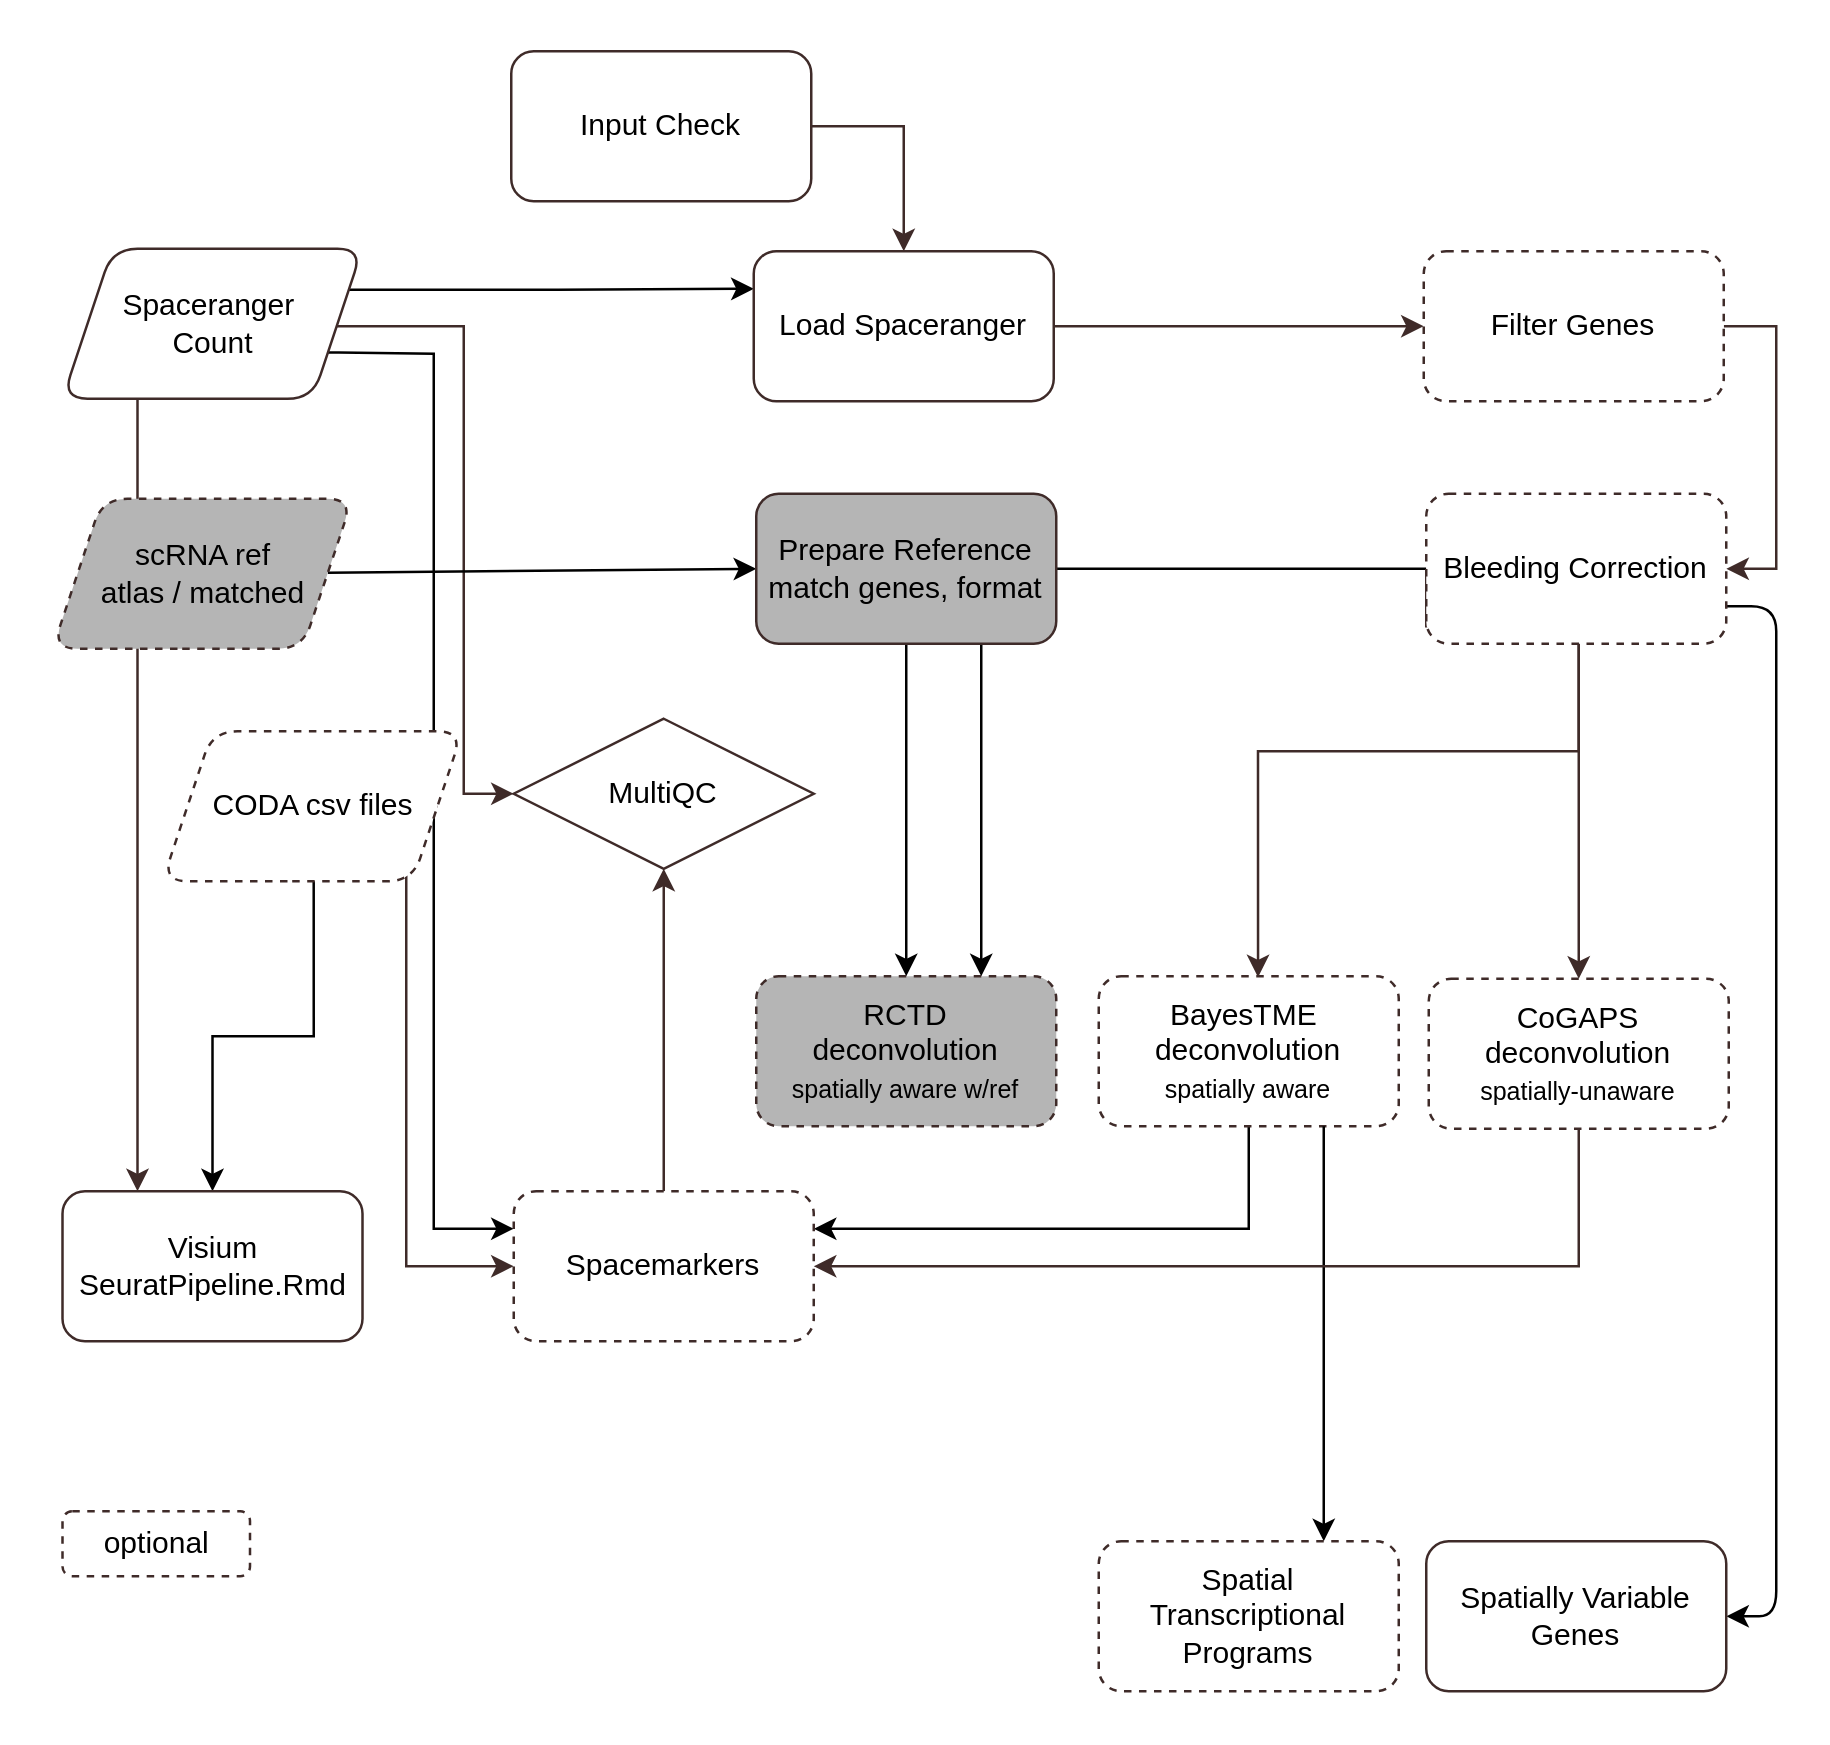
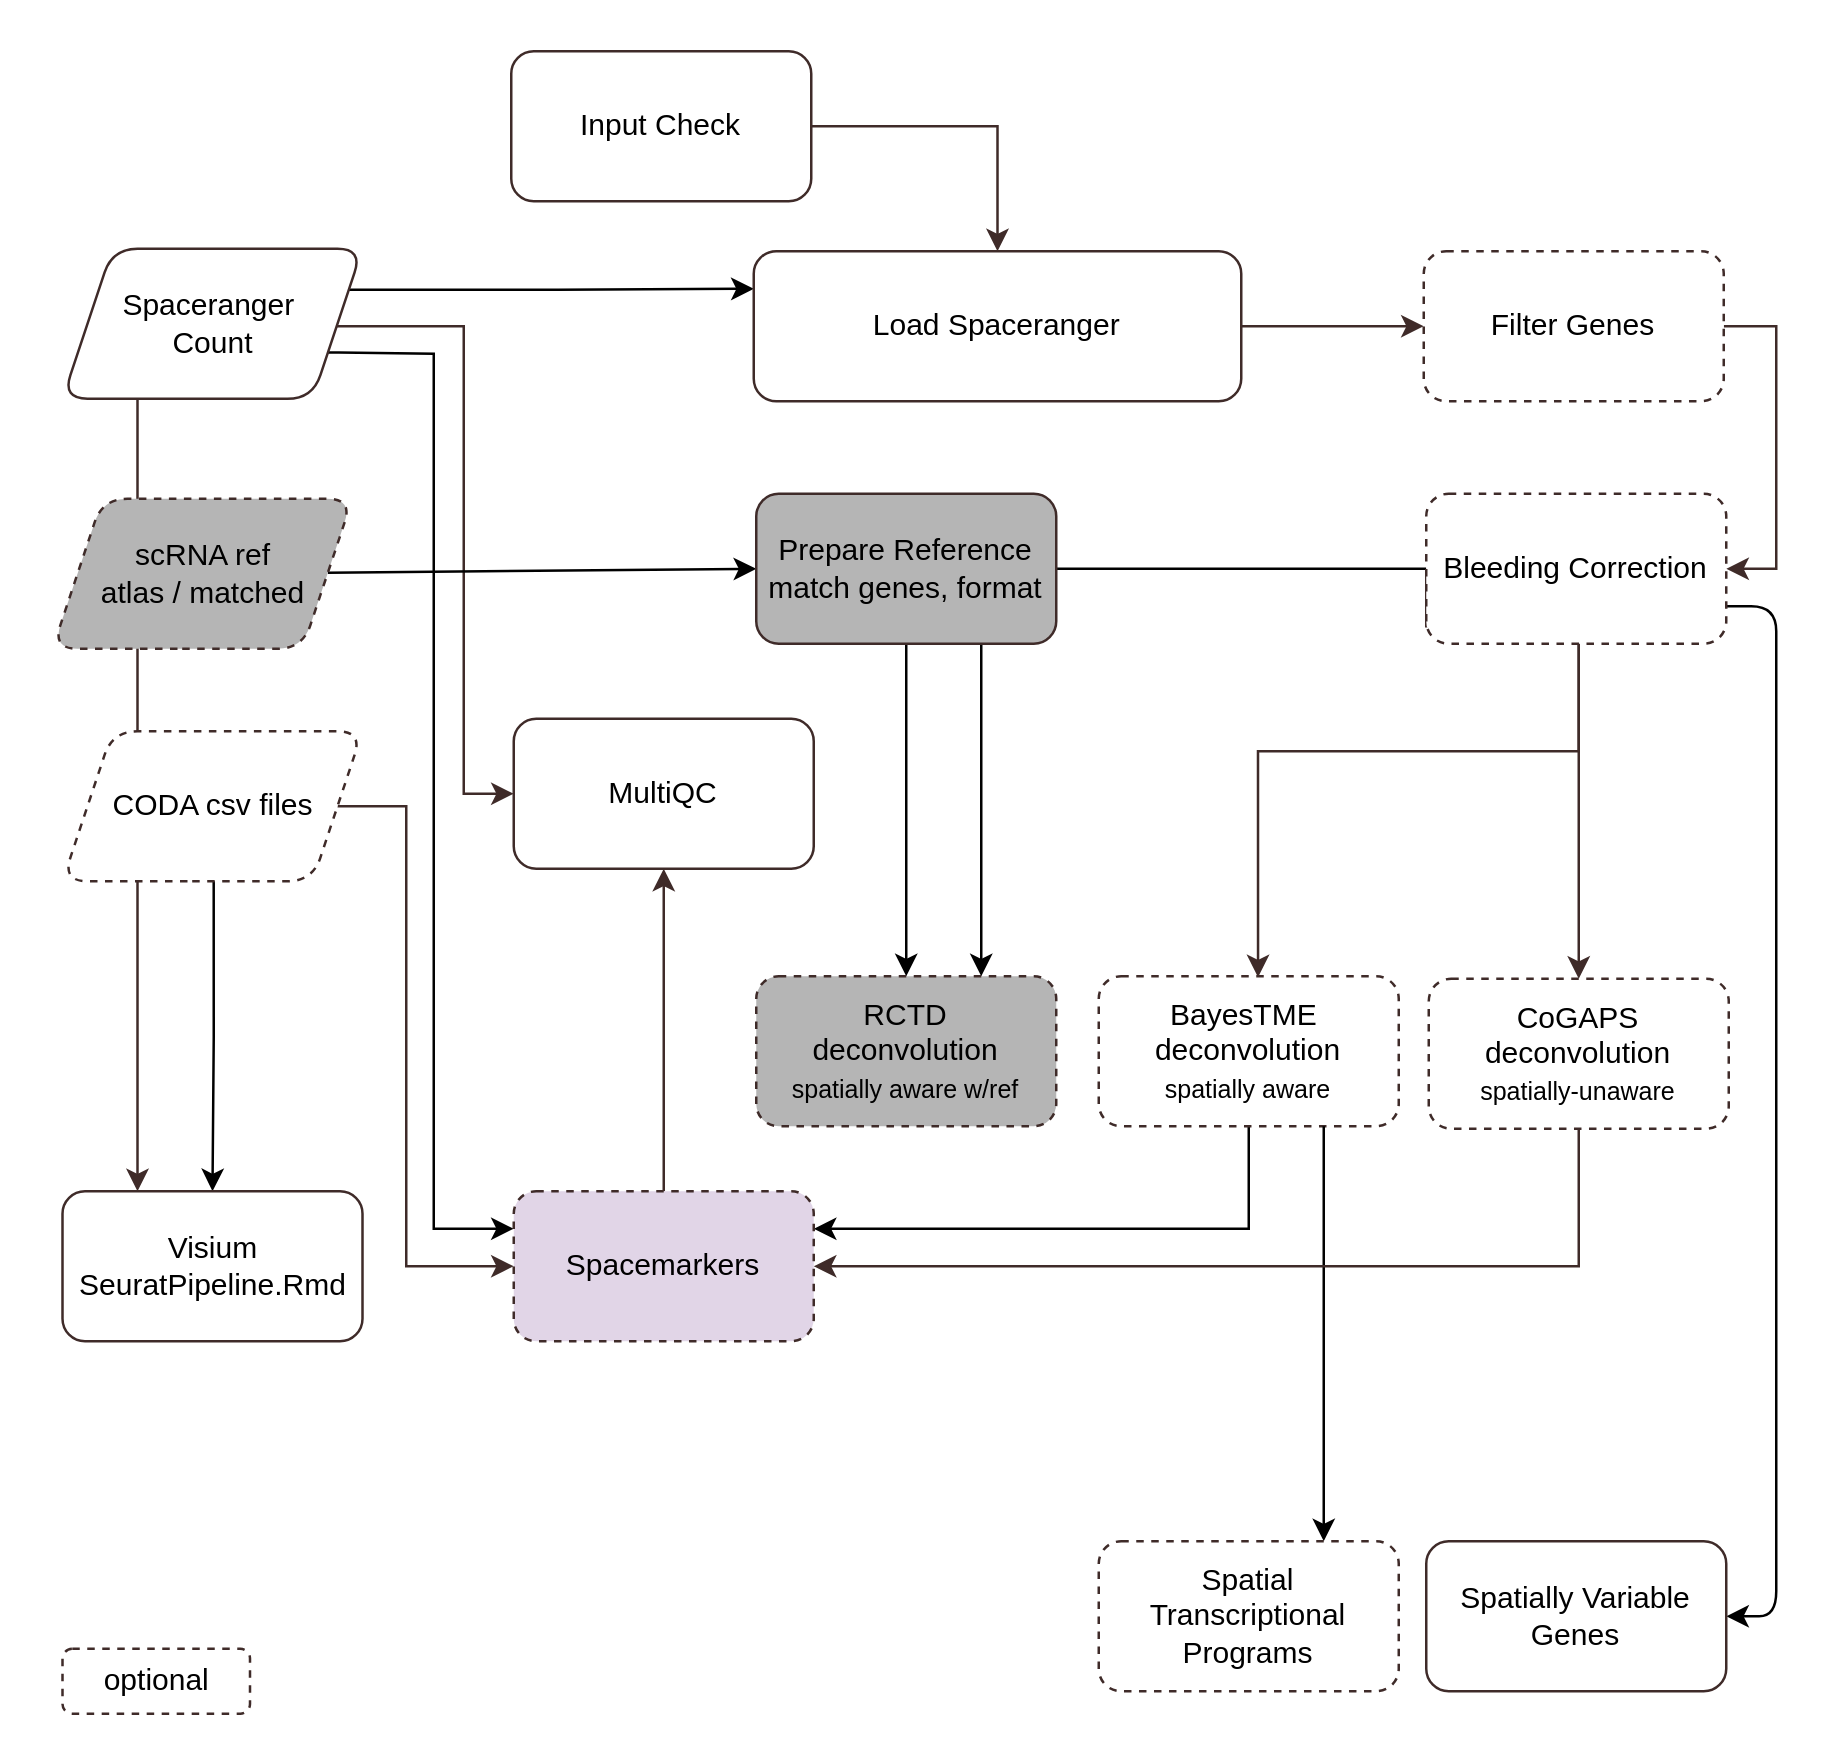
(904, 326) -> (998, 326)
(664, 794) -> (664, 794)
(313, 806) -> (213, 806)
(664, 1266) -> (664, 1266)
(156, 1544) -> (156, 1681)
